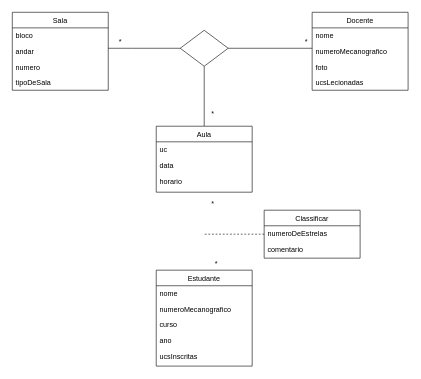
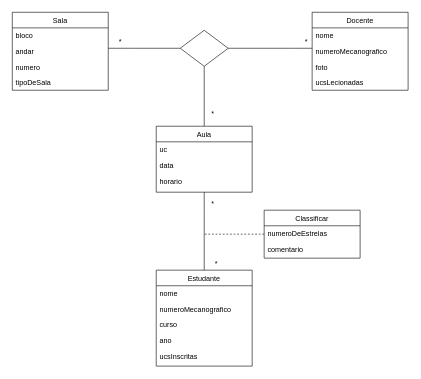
none -> (204, 232)
